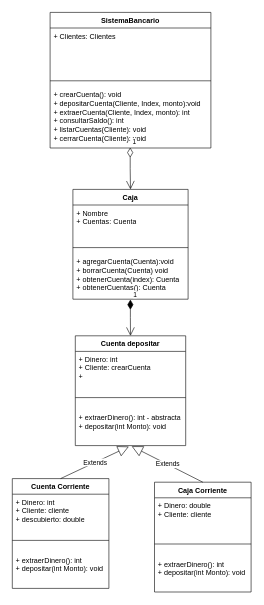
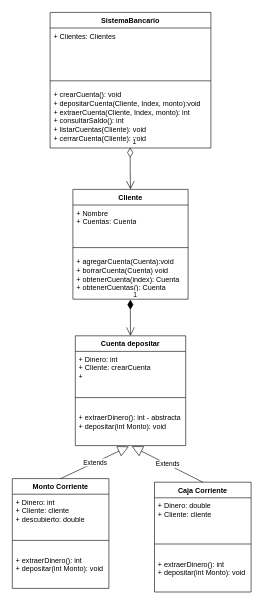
(131, 198) -> (131, 198)
(61, 487) -> (61, 487)
